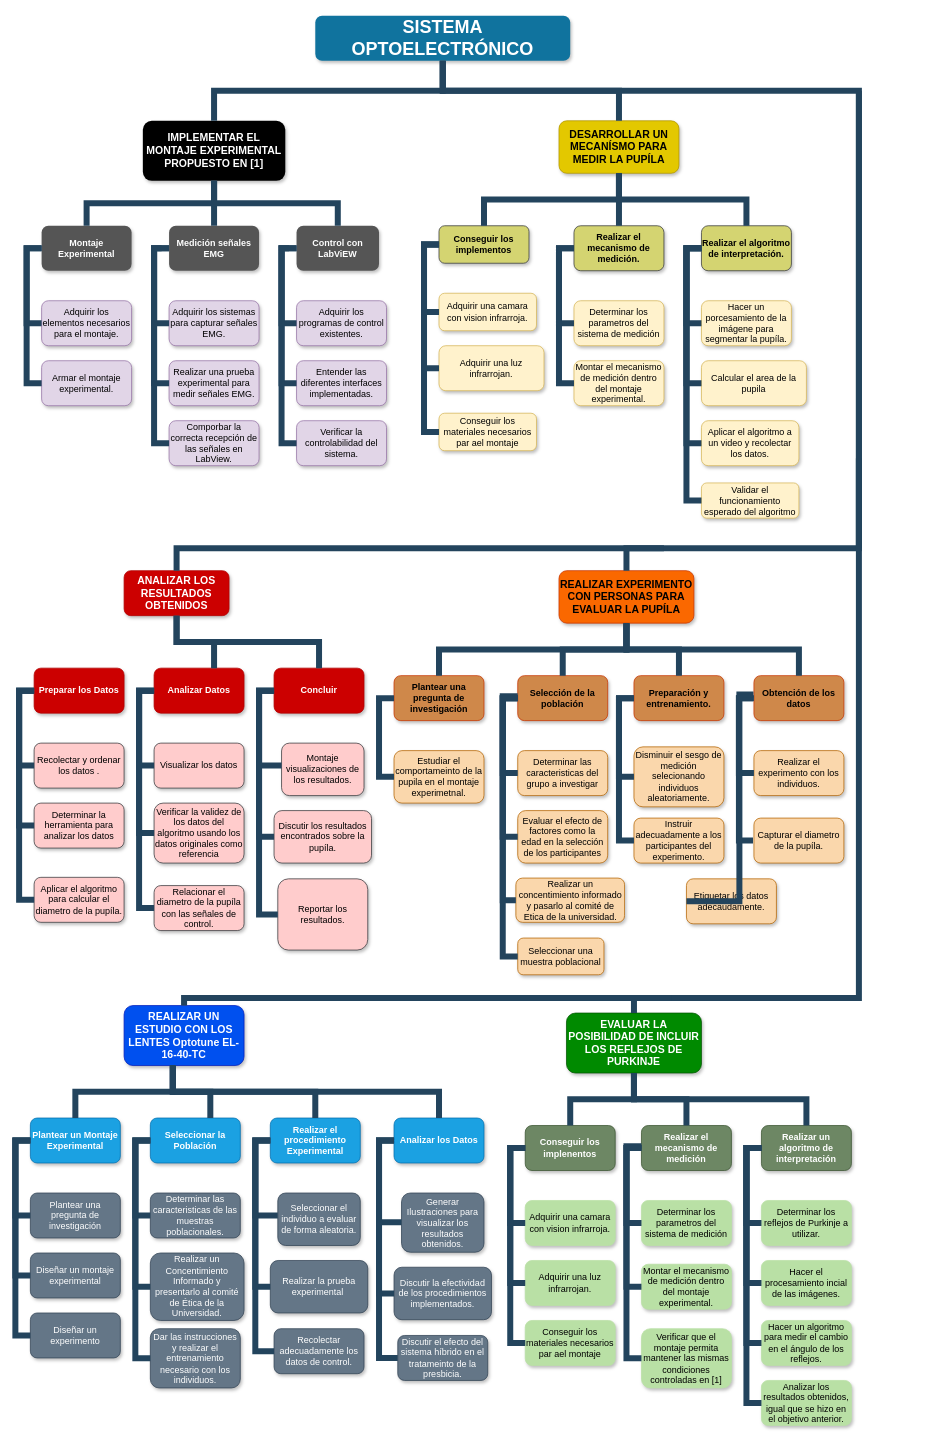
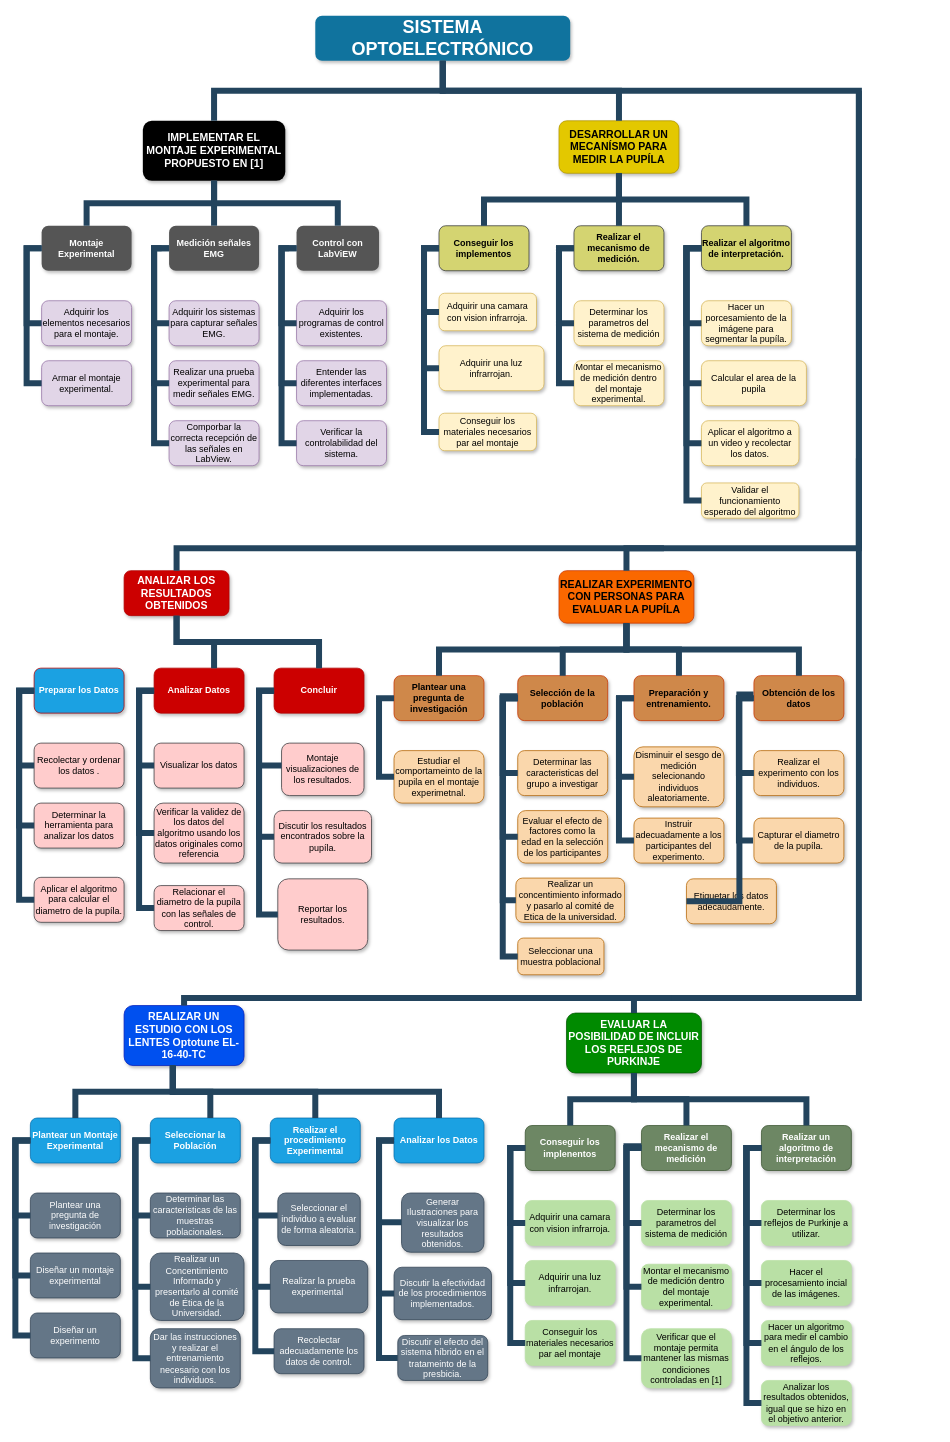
(484, 244) -> (484, 248)
(79, 690) -> (79, 690)
